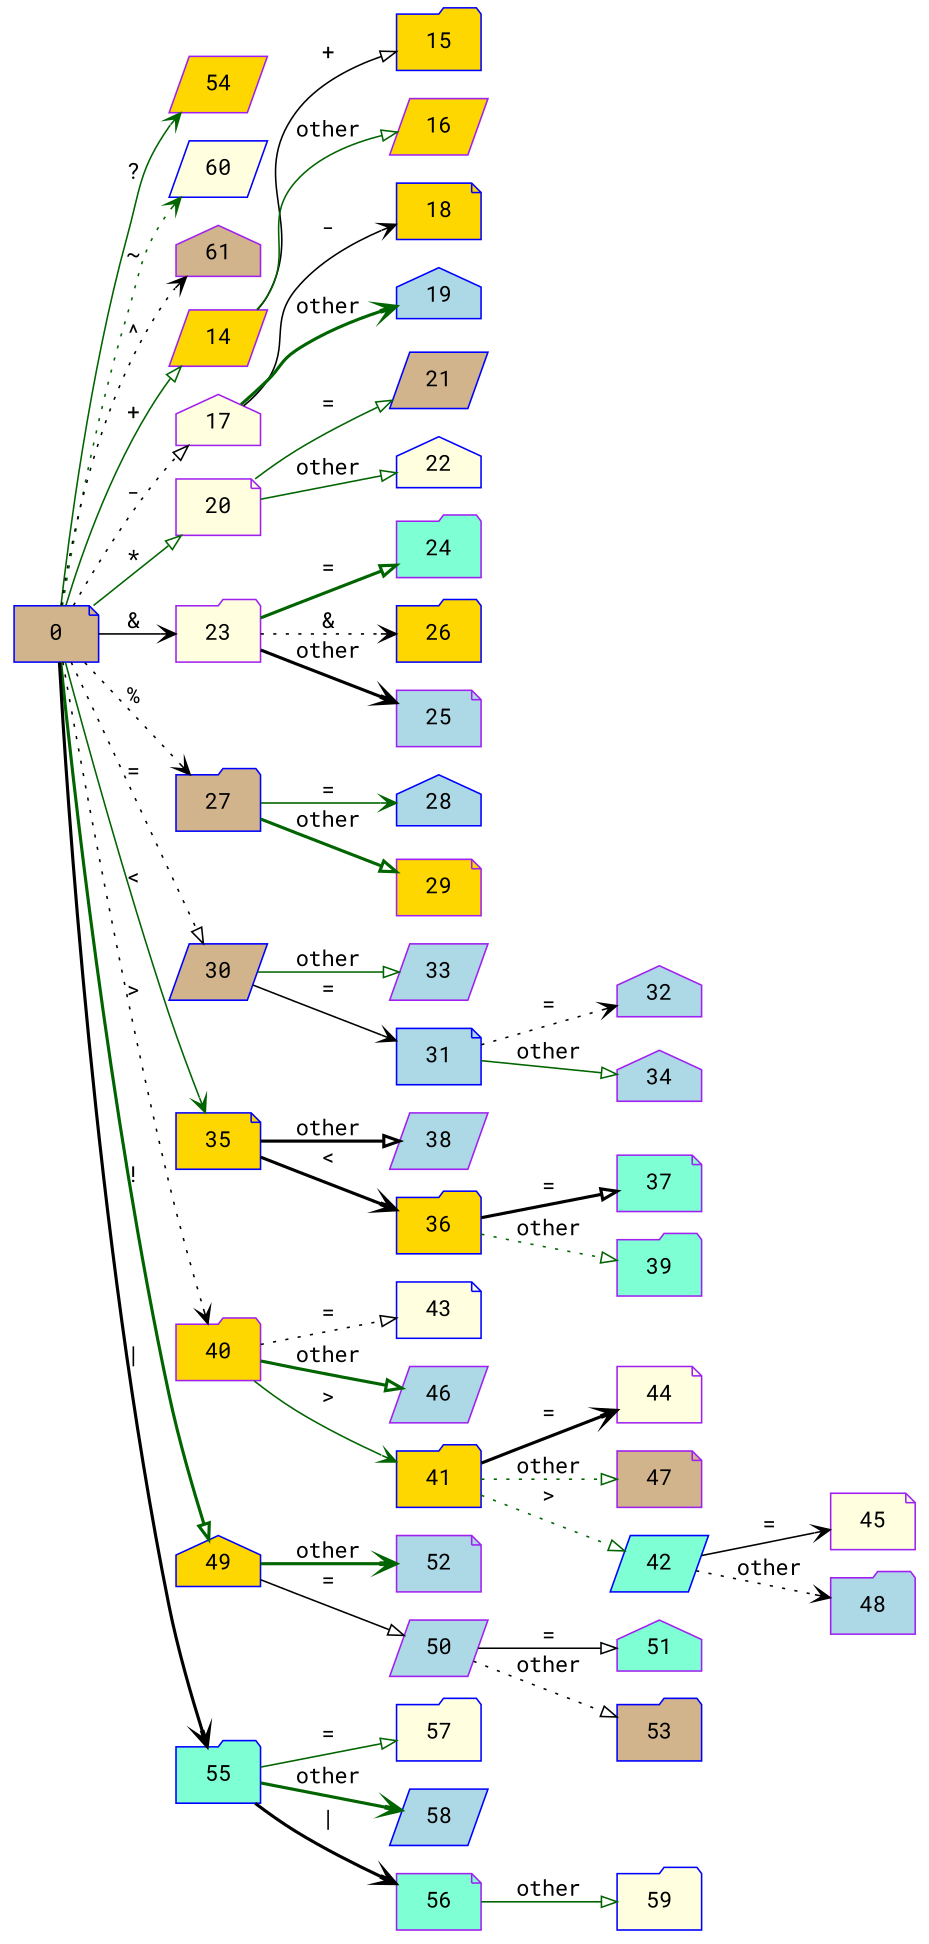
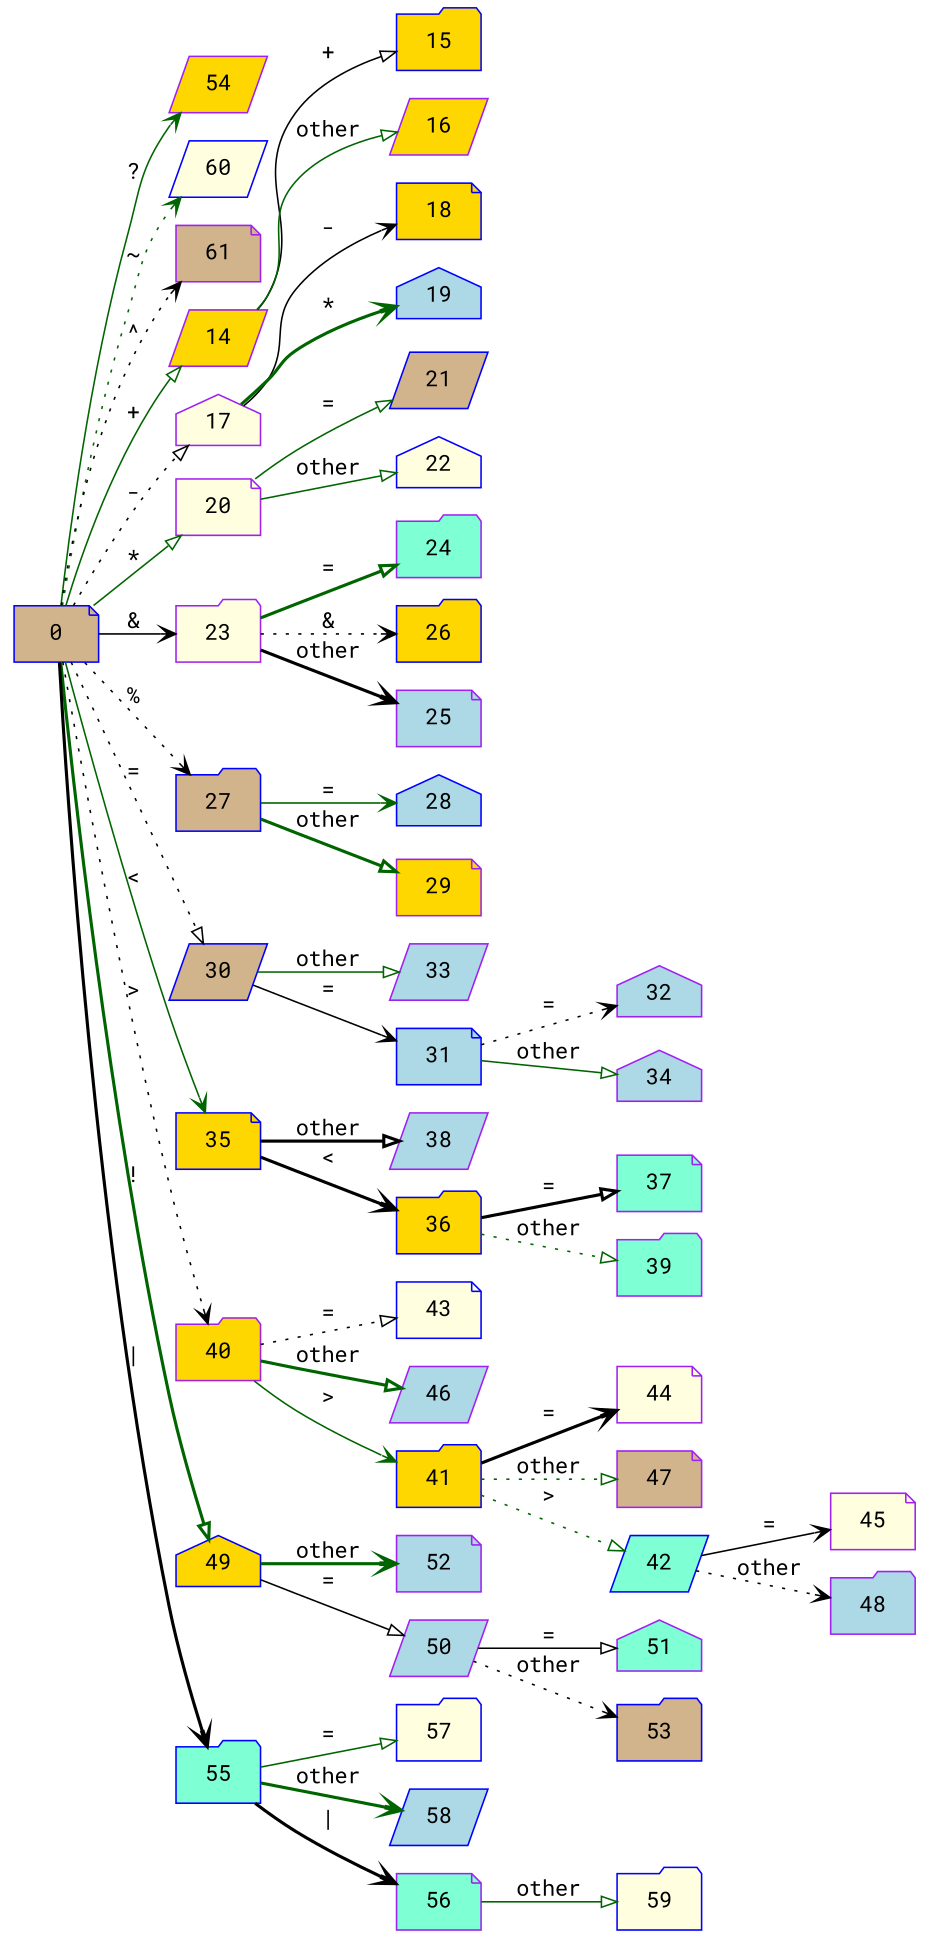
(218, 254) -> (218, 254)
(329, 308) -> (329, 308)
(538, 1686) -> (538, 1686)
